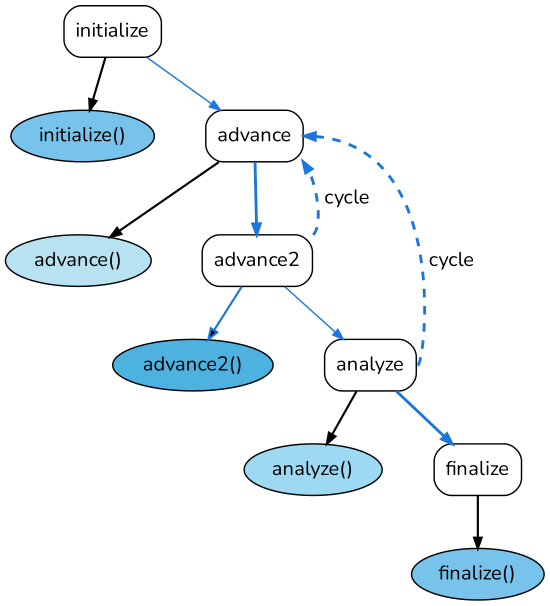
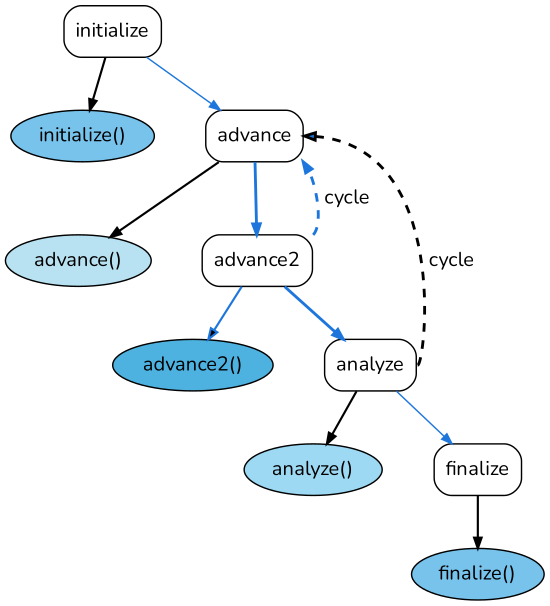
(413, 226) -> (413, 226)
(310, 309) -> (310, 309)
(420, 414) -> (420, 414)
